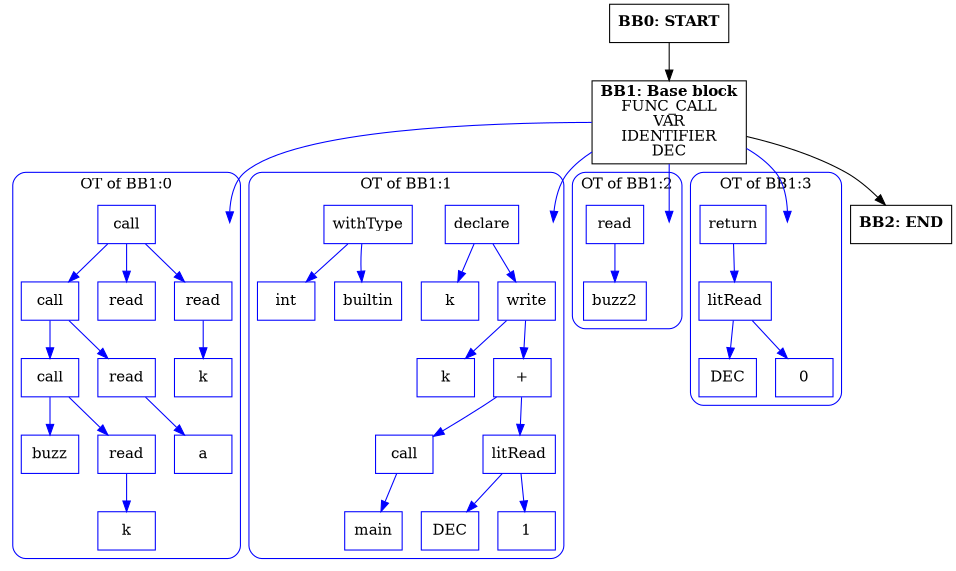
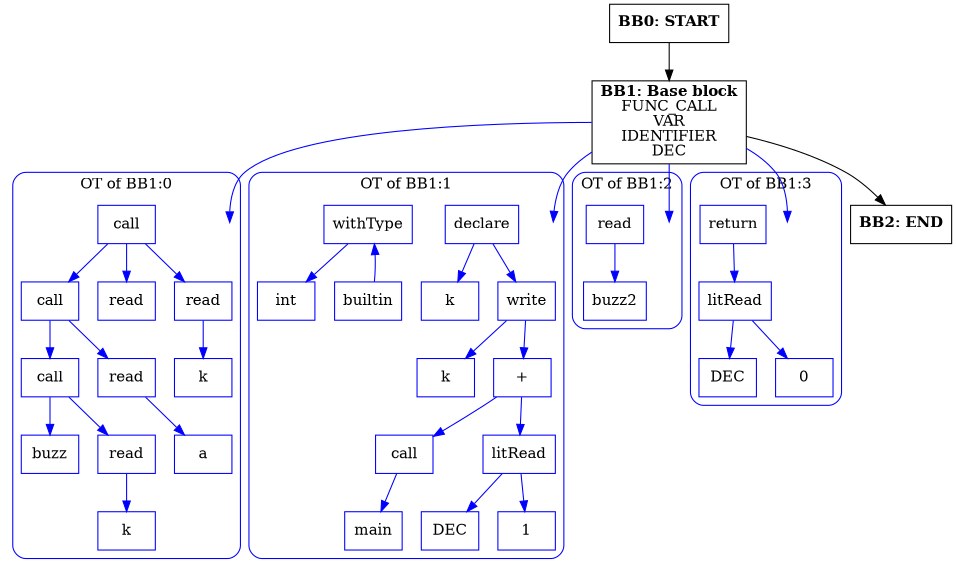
(361, 258) -> (375, 268)
